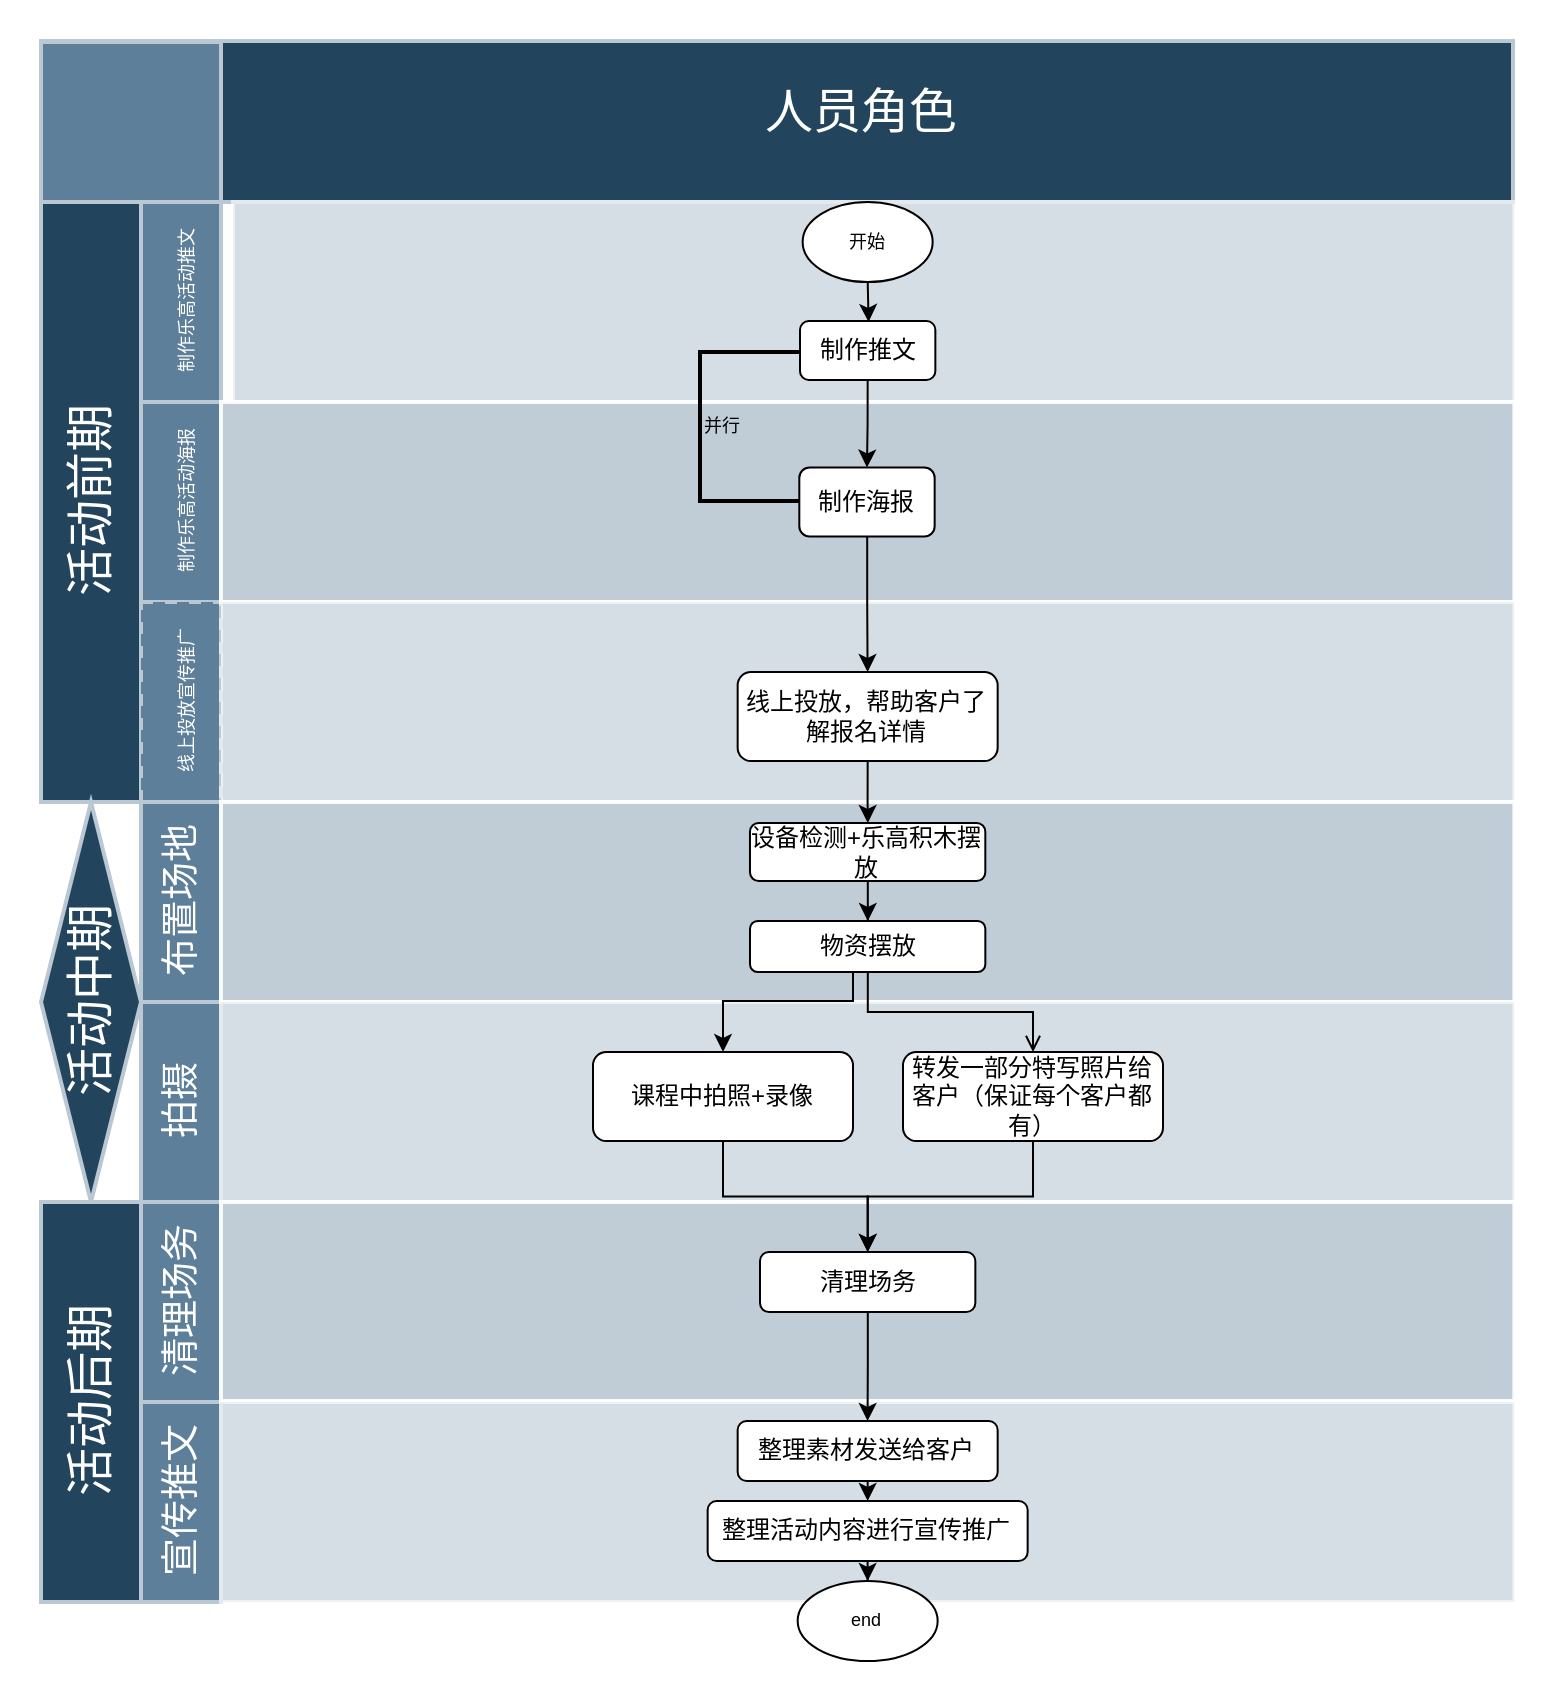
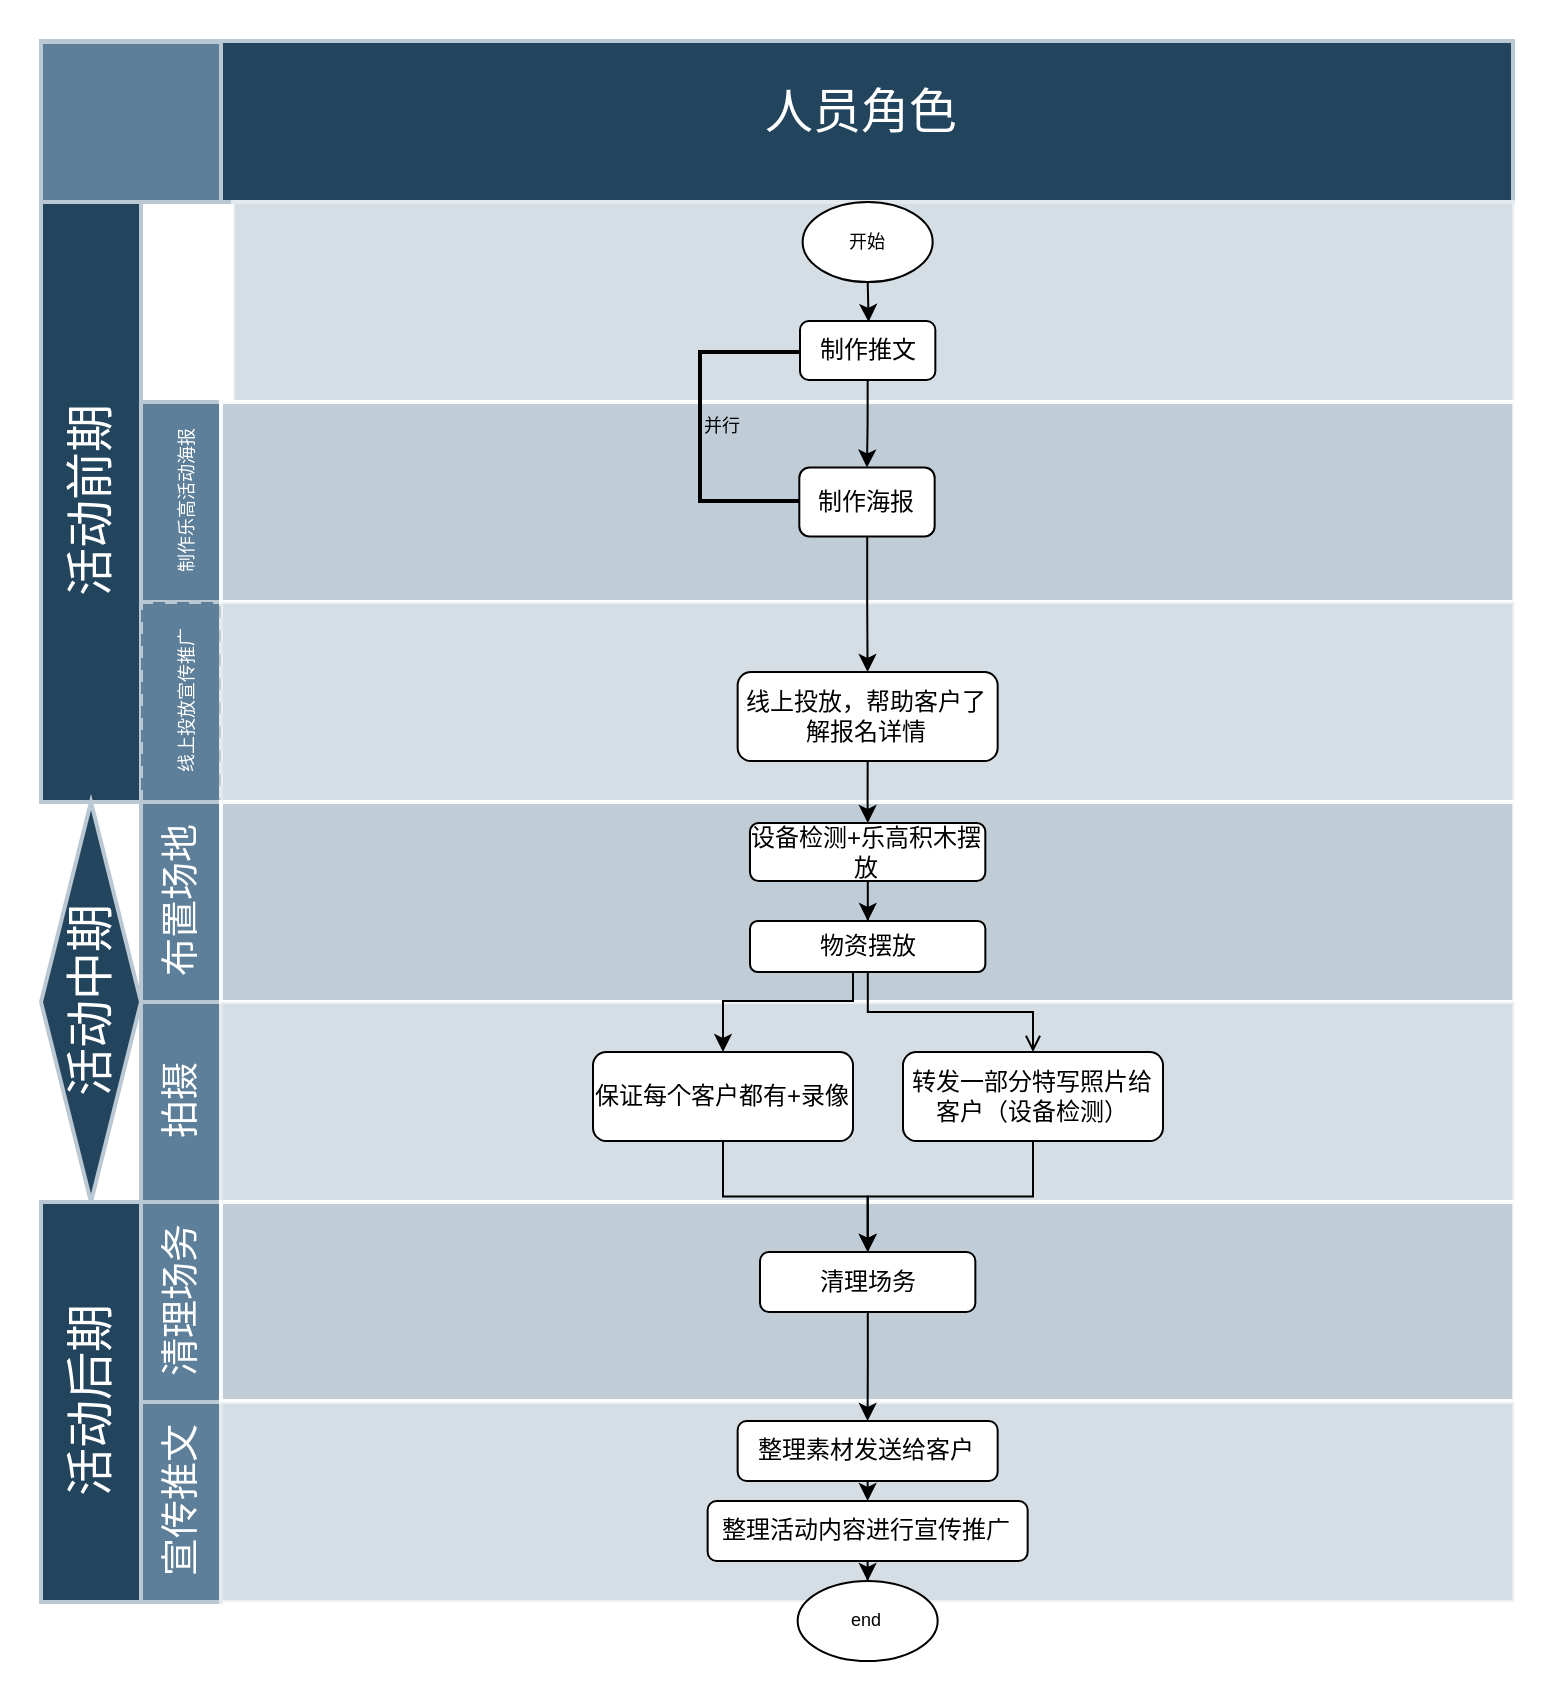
(181, 302) -> none
(723, 1097) -> (723, 1097)
(1033, 1097) -> (1033, 1097)
